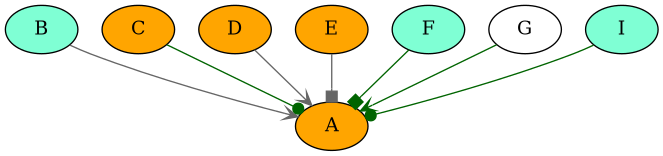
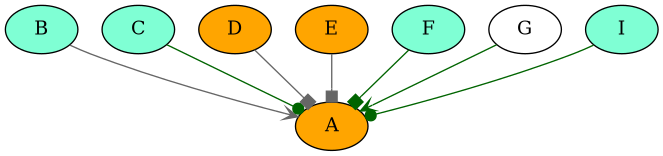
(138, 30) -> (138, 30)
(278, 73) -> (278, 73)
